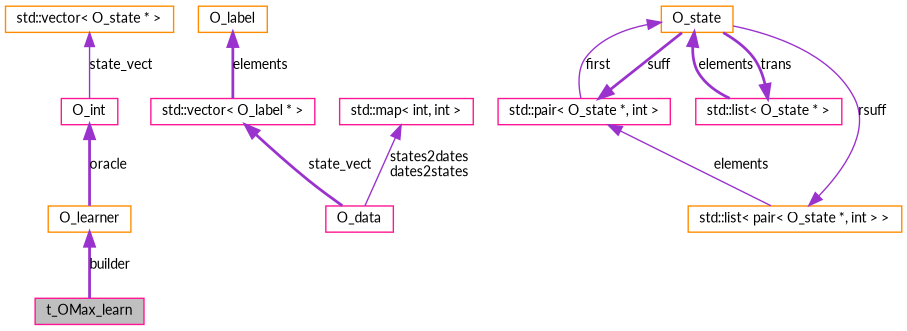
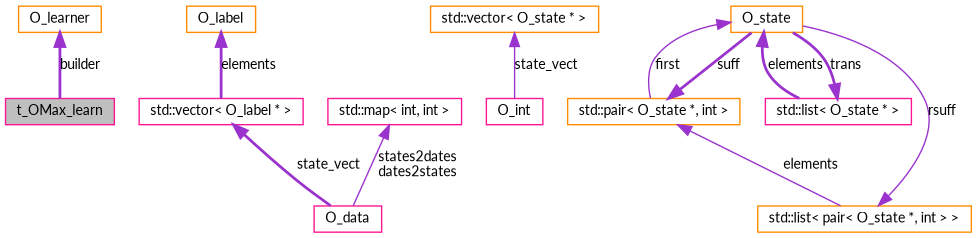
(584, 112) -> (654, 112)
(90, 172) -> none
